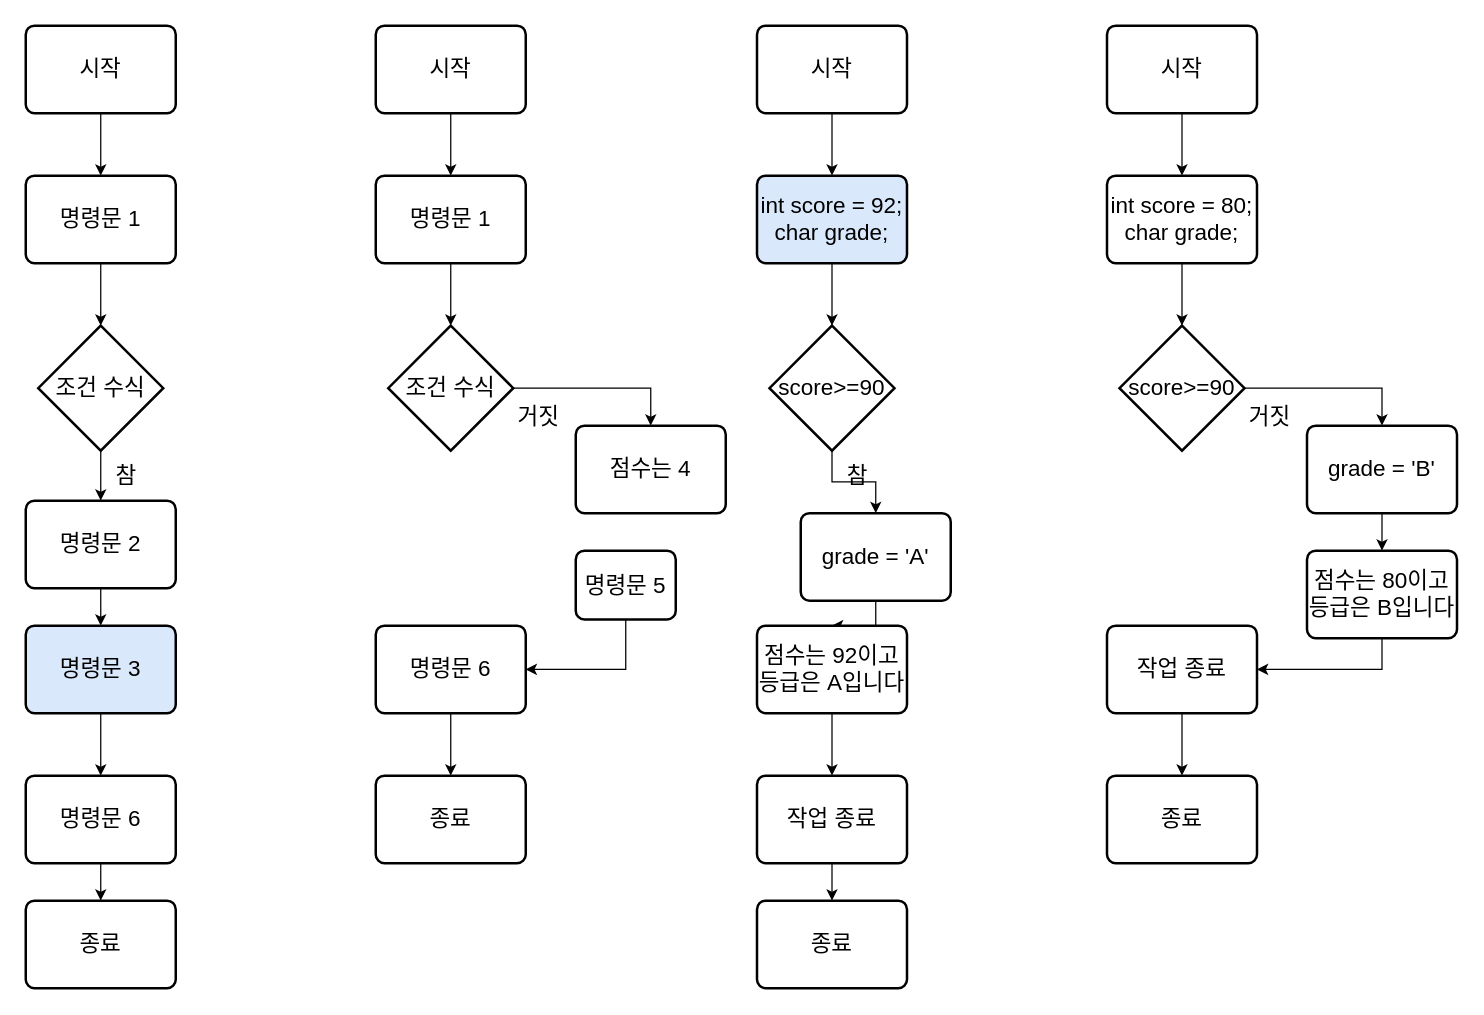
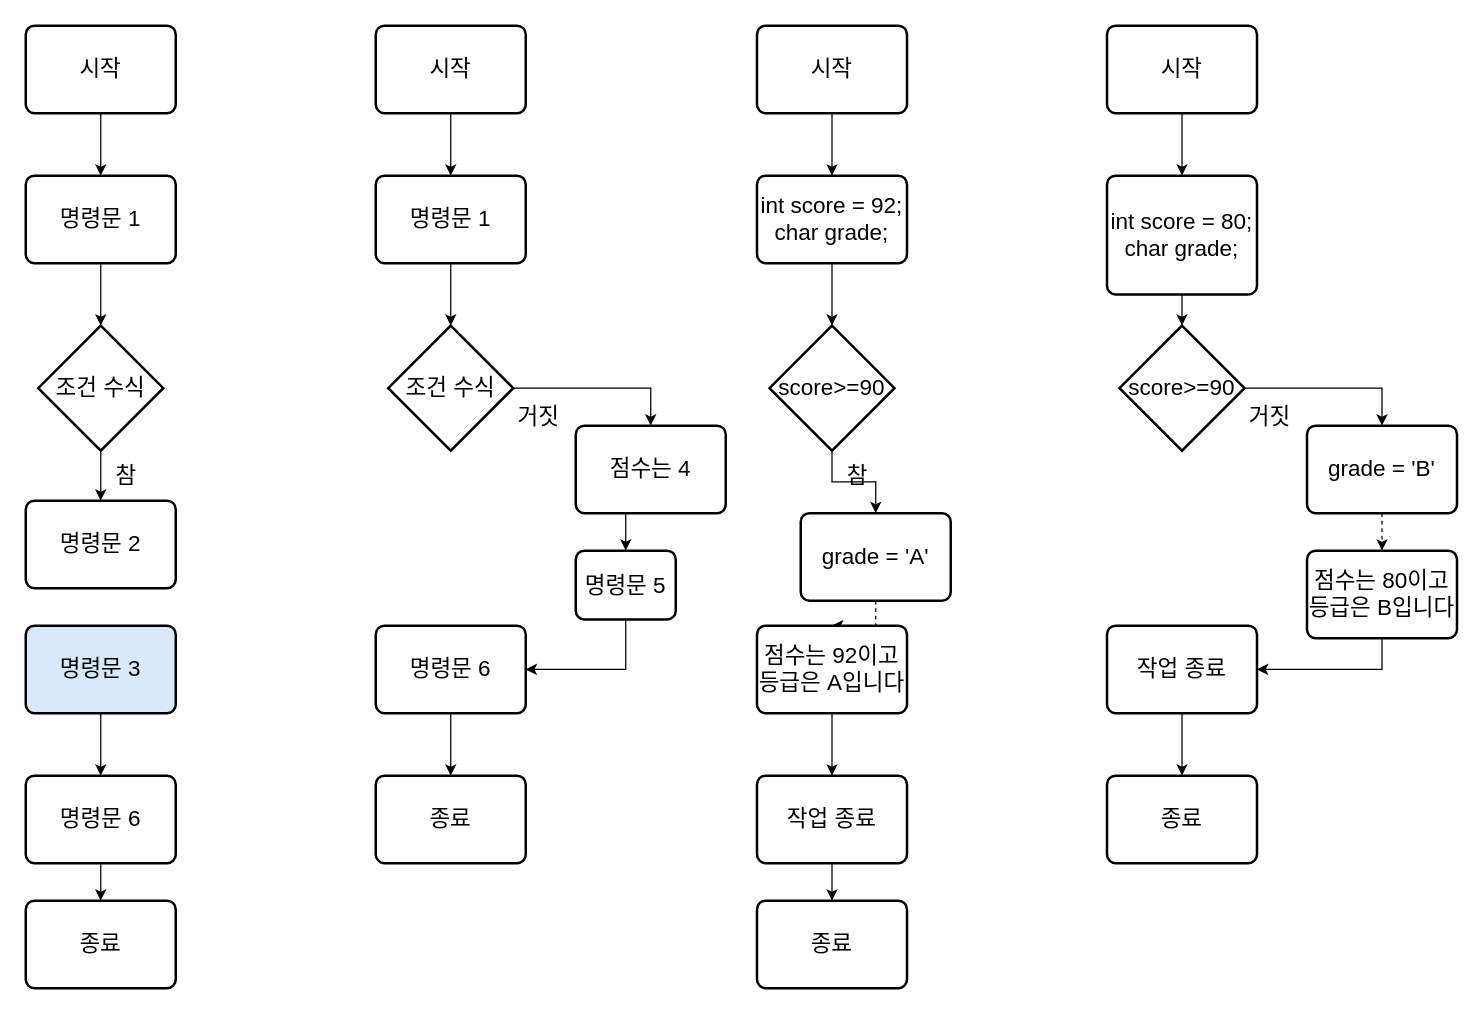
(832, 219) -> (832, 219)
(1182, 219) -> (1182, 235)
none -> (626, 527)
(1382, 528) -> (1382, 528)
(101, 602) -> none
(876, 613) -> (876, 613)
